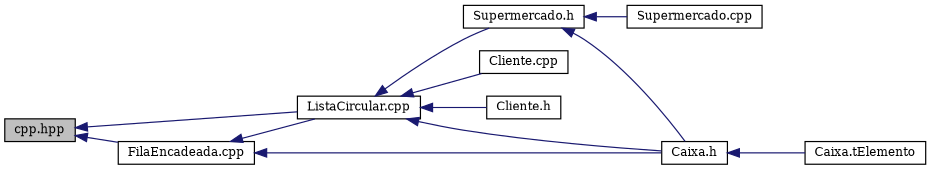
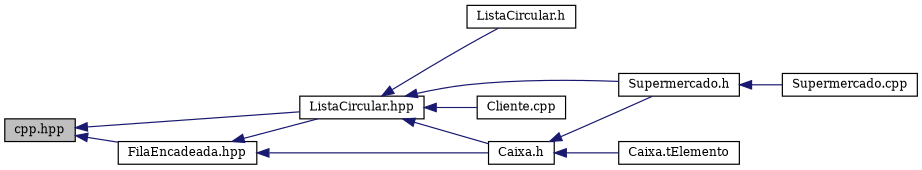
(634, 82) -> (607, 117)
(359, 108) -> (362, 108)
(524, 108) -> (521, 17)
(186, 153) -> (188, 153)
